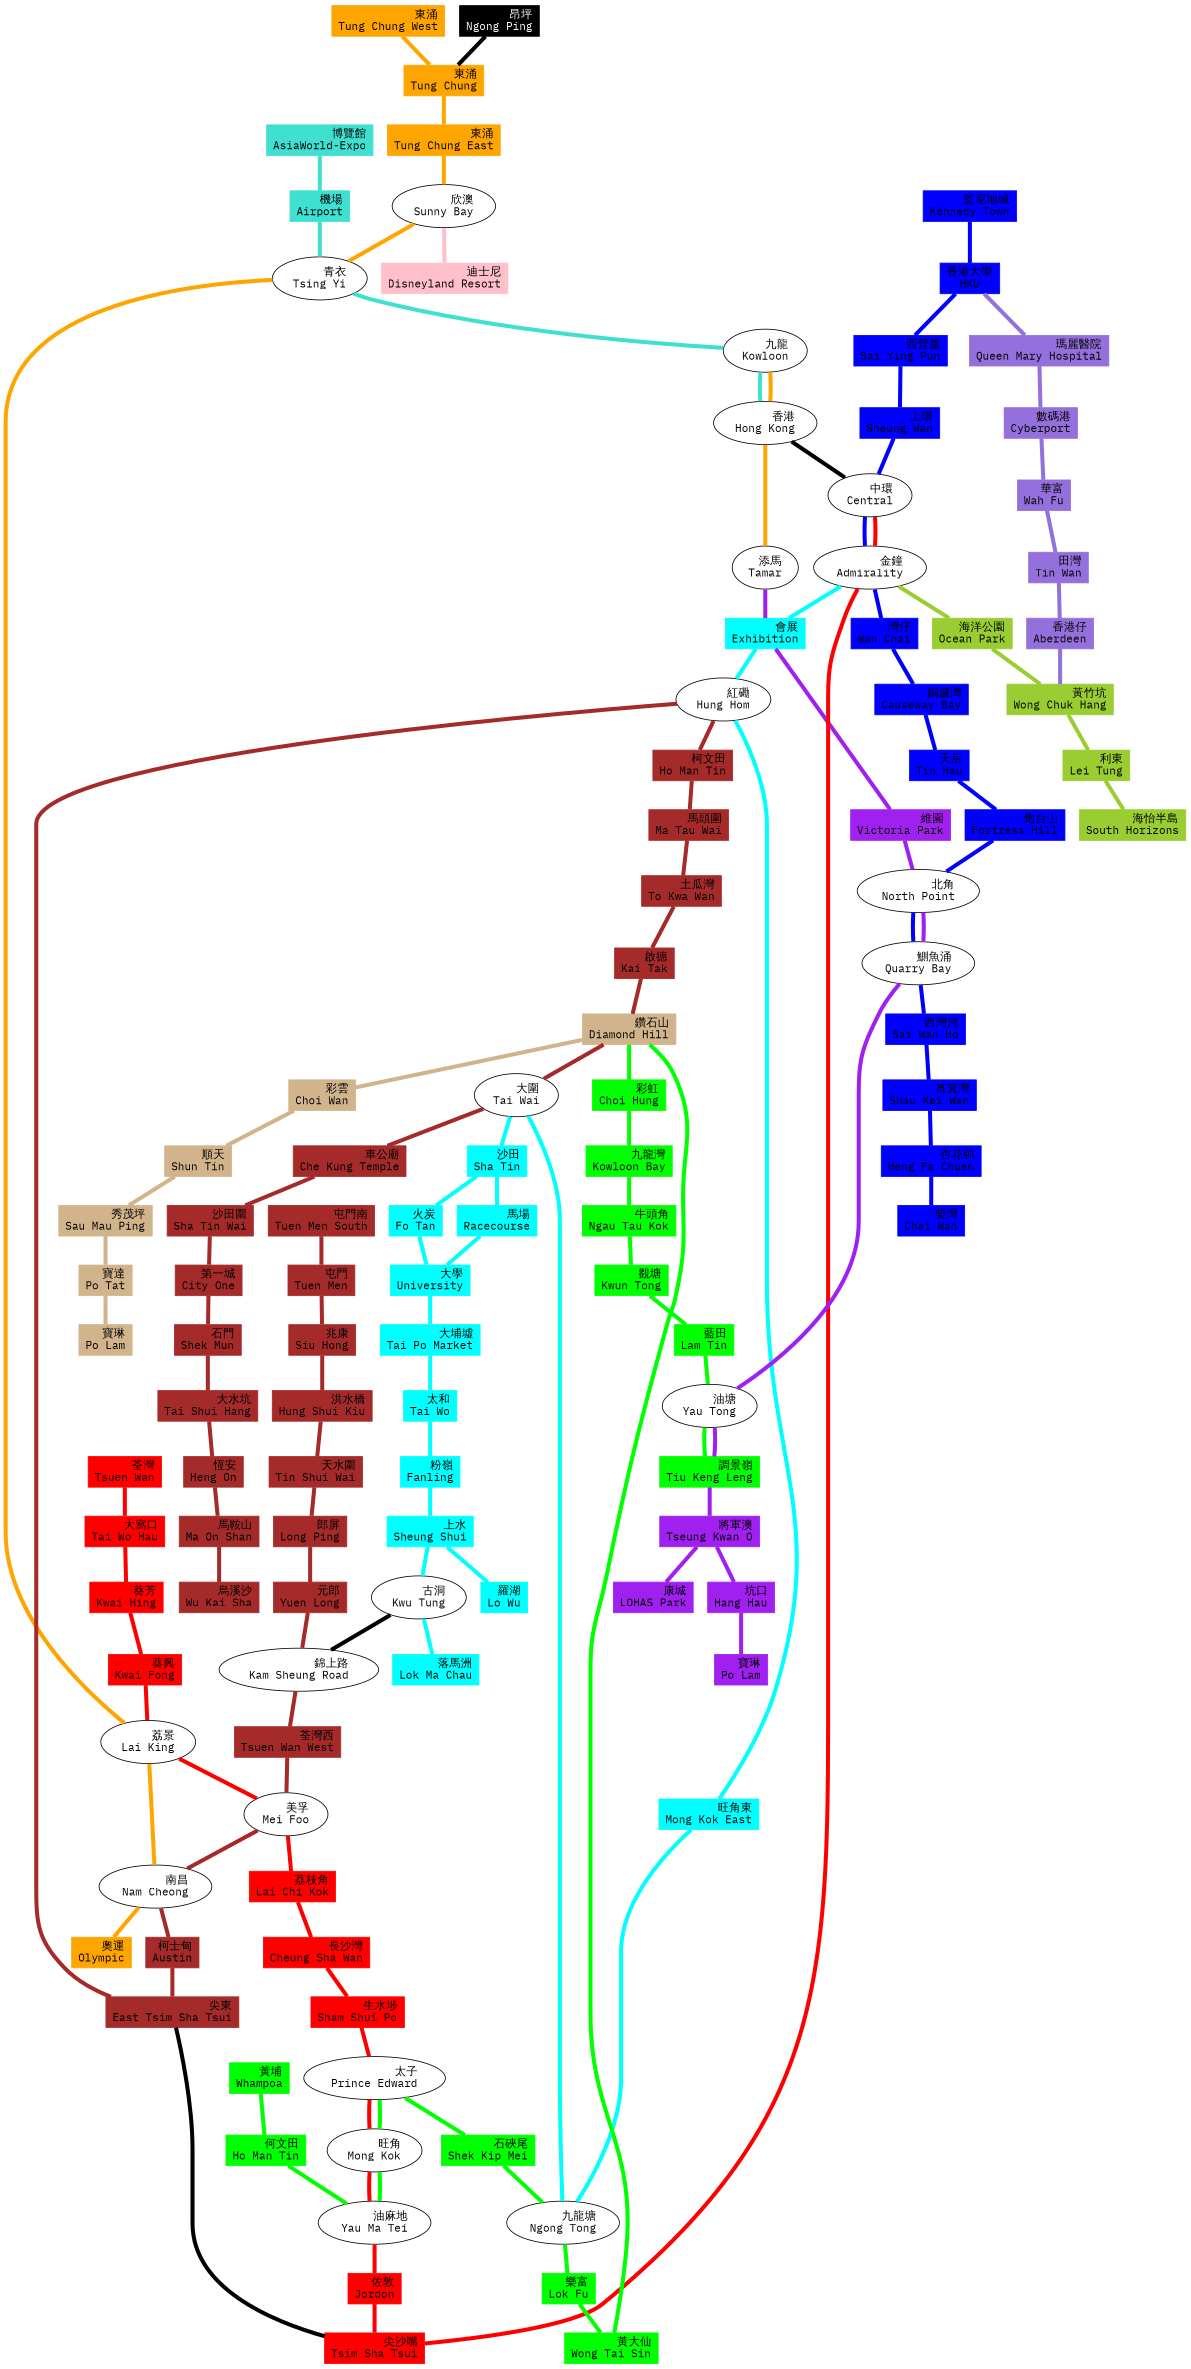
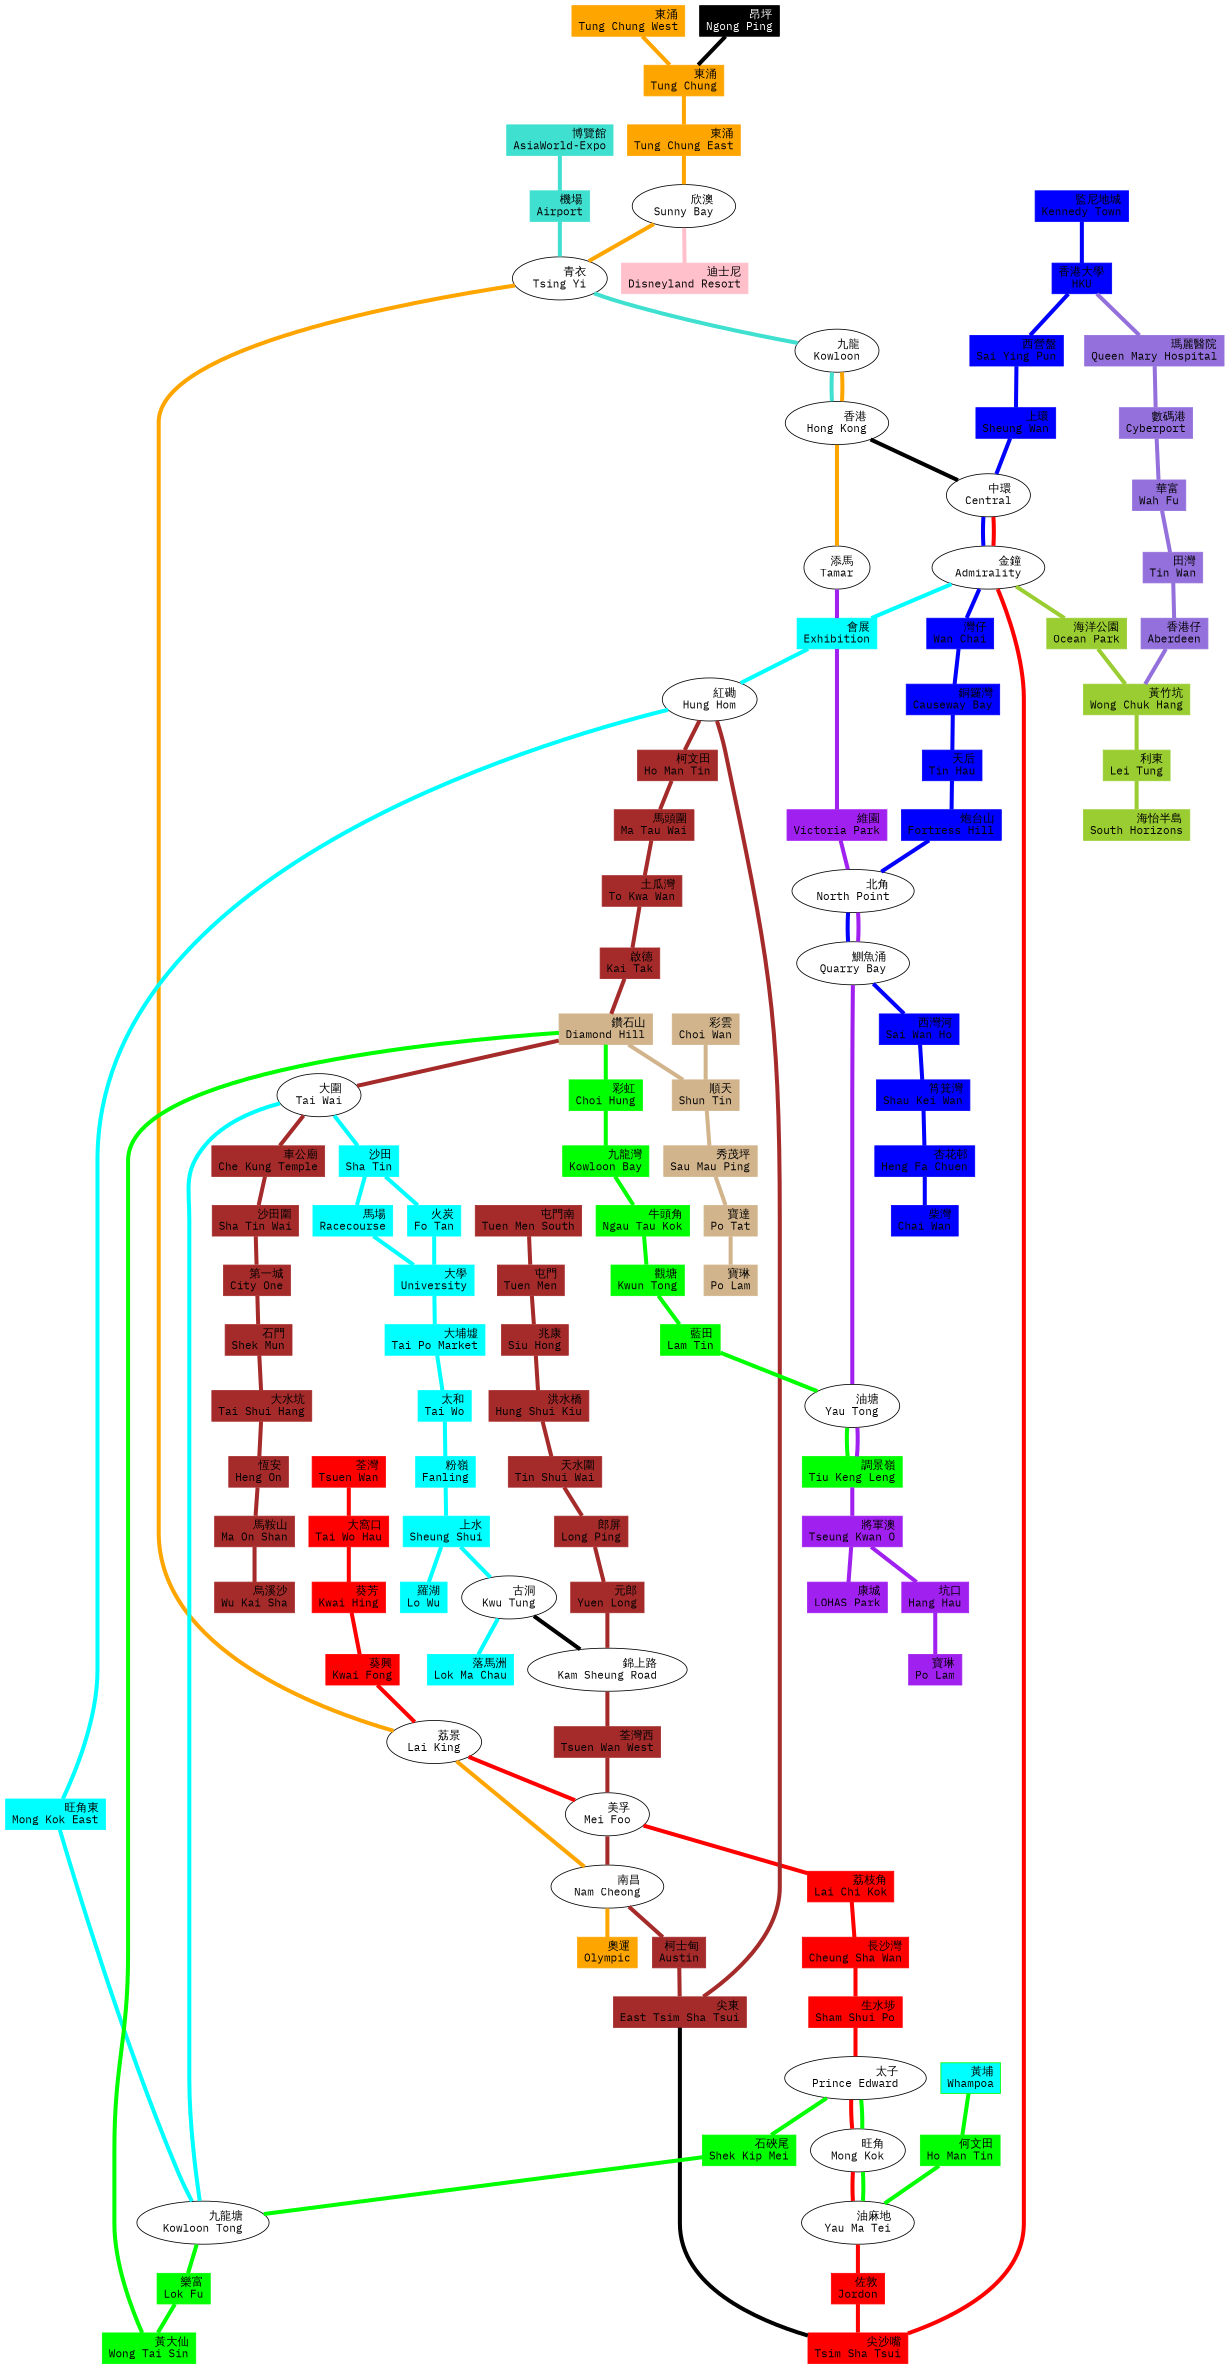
(469, 1064) -> (656, 1062)
(259, 2078) -> (971, 2078)
(563, 2223) -> (203, 2223)
